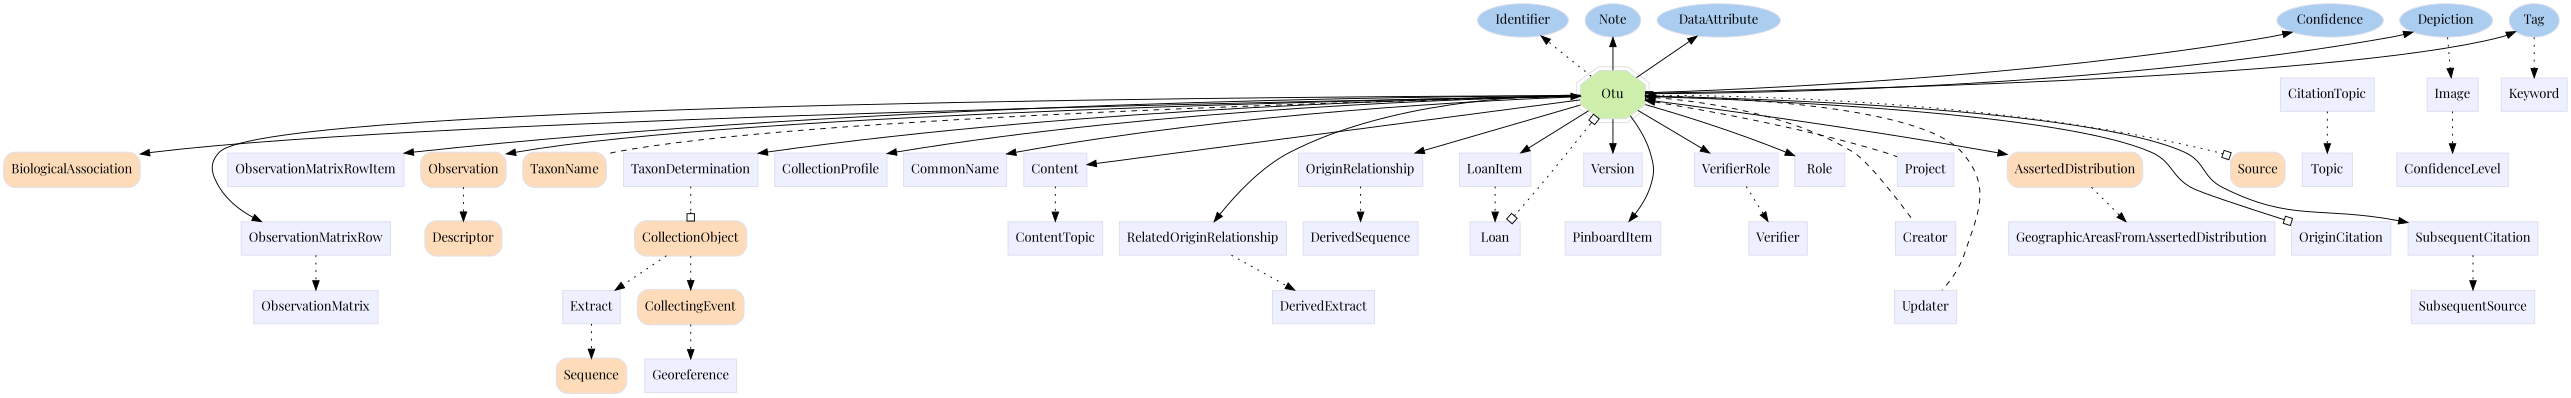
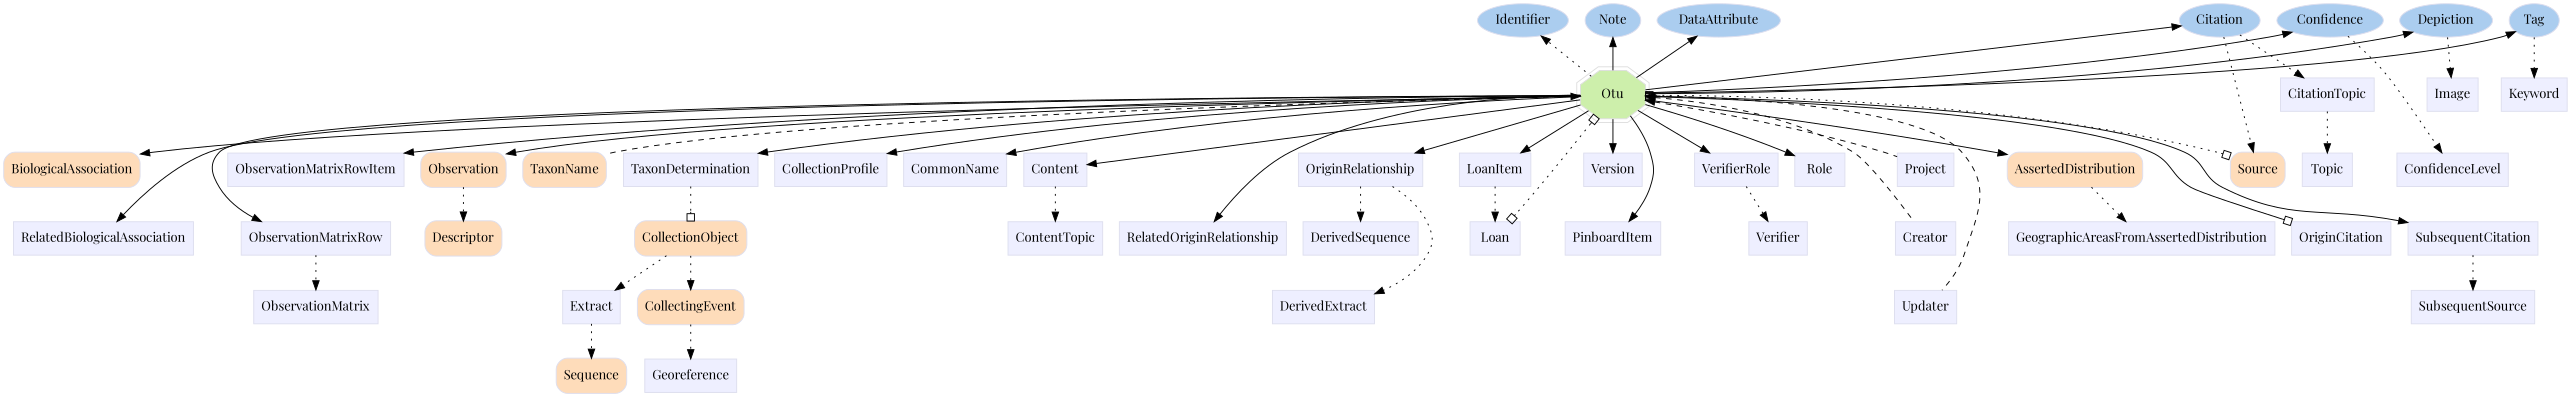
none -> (2220, 20)
(2453, 128) -> (2396, 87)
none -> (103, 238)
(1259, 270) -> (1432, 242)
